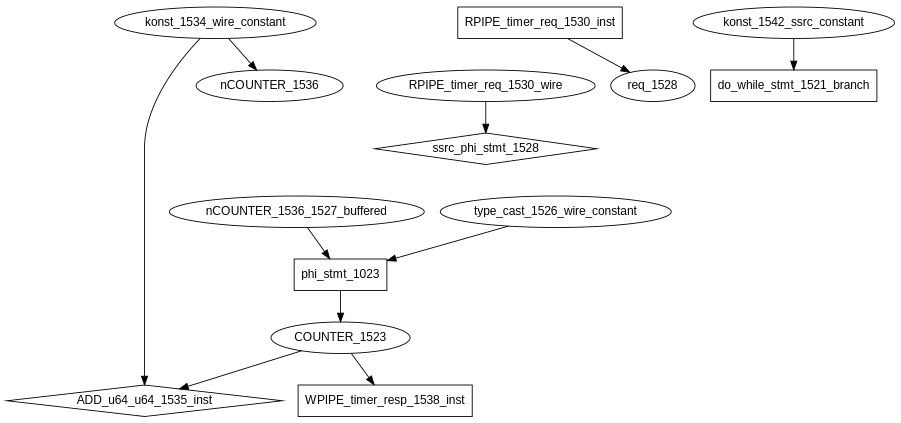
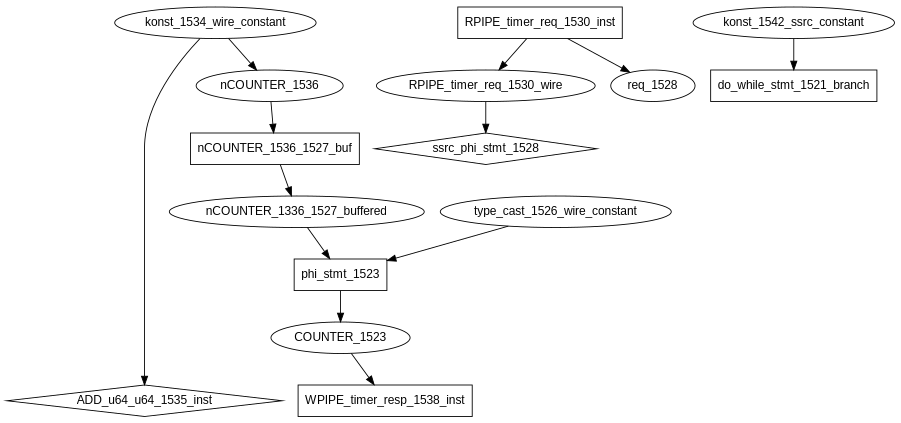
none -> (516, 51)
none -> (275, 149)
(297, 212) -> (297, 212)
(341, 275) -> (341, 275)
(245, 369) -> none
